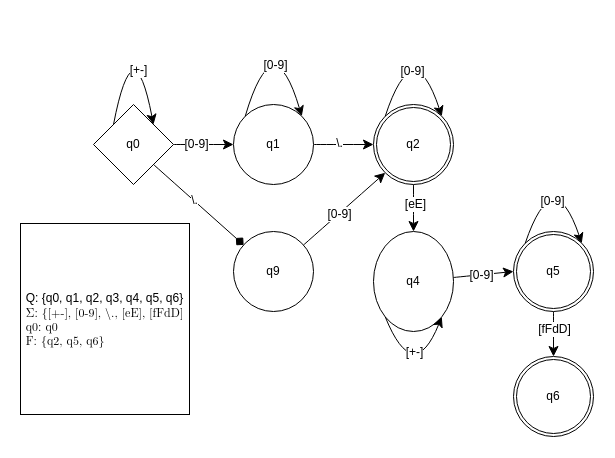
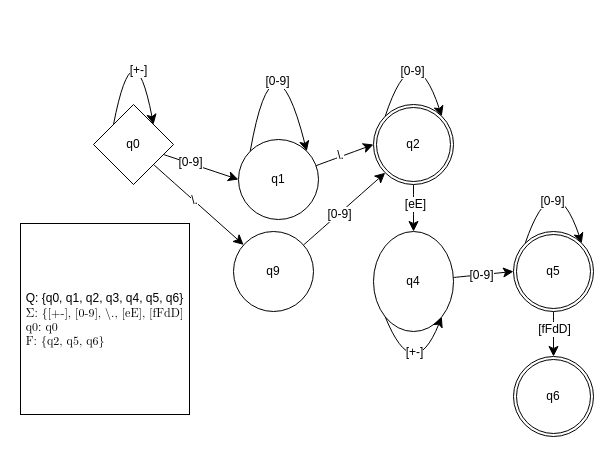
(274, 145) -> (279, 180)
(236, 238) -> (236, 238)
